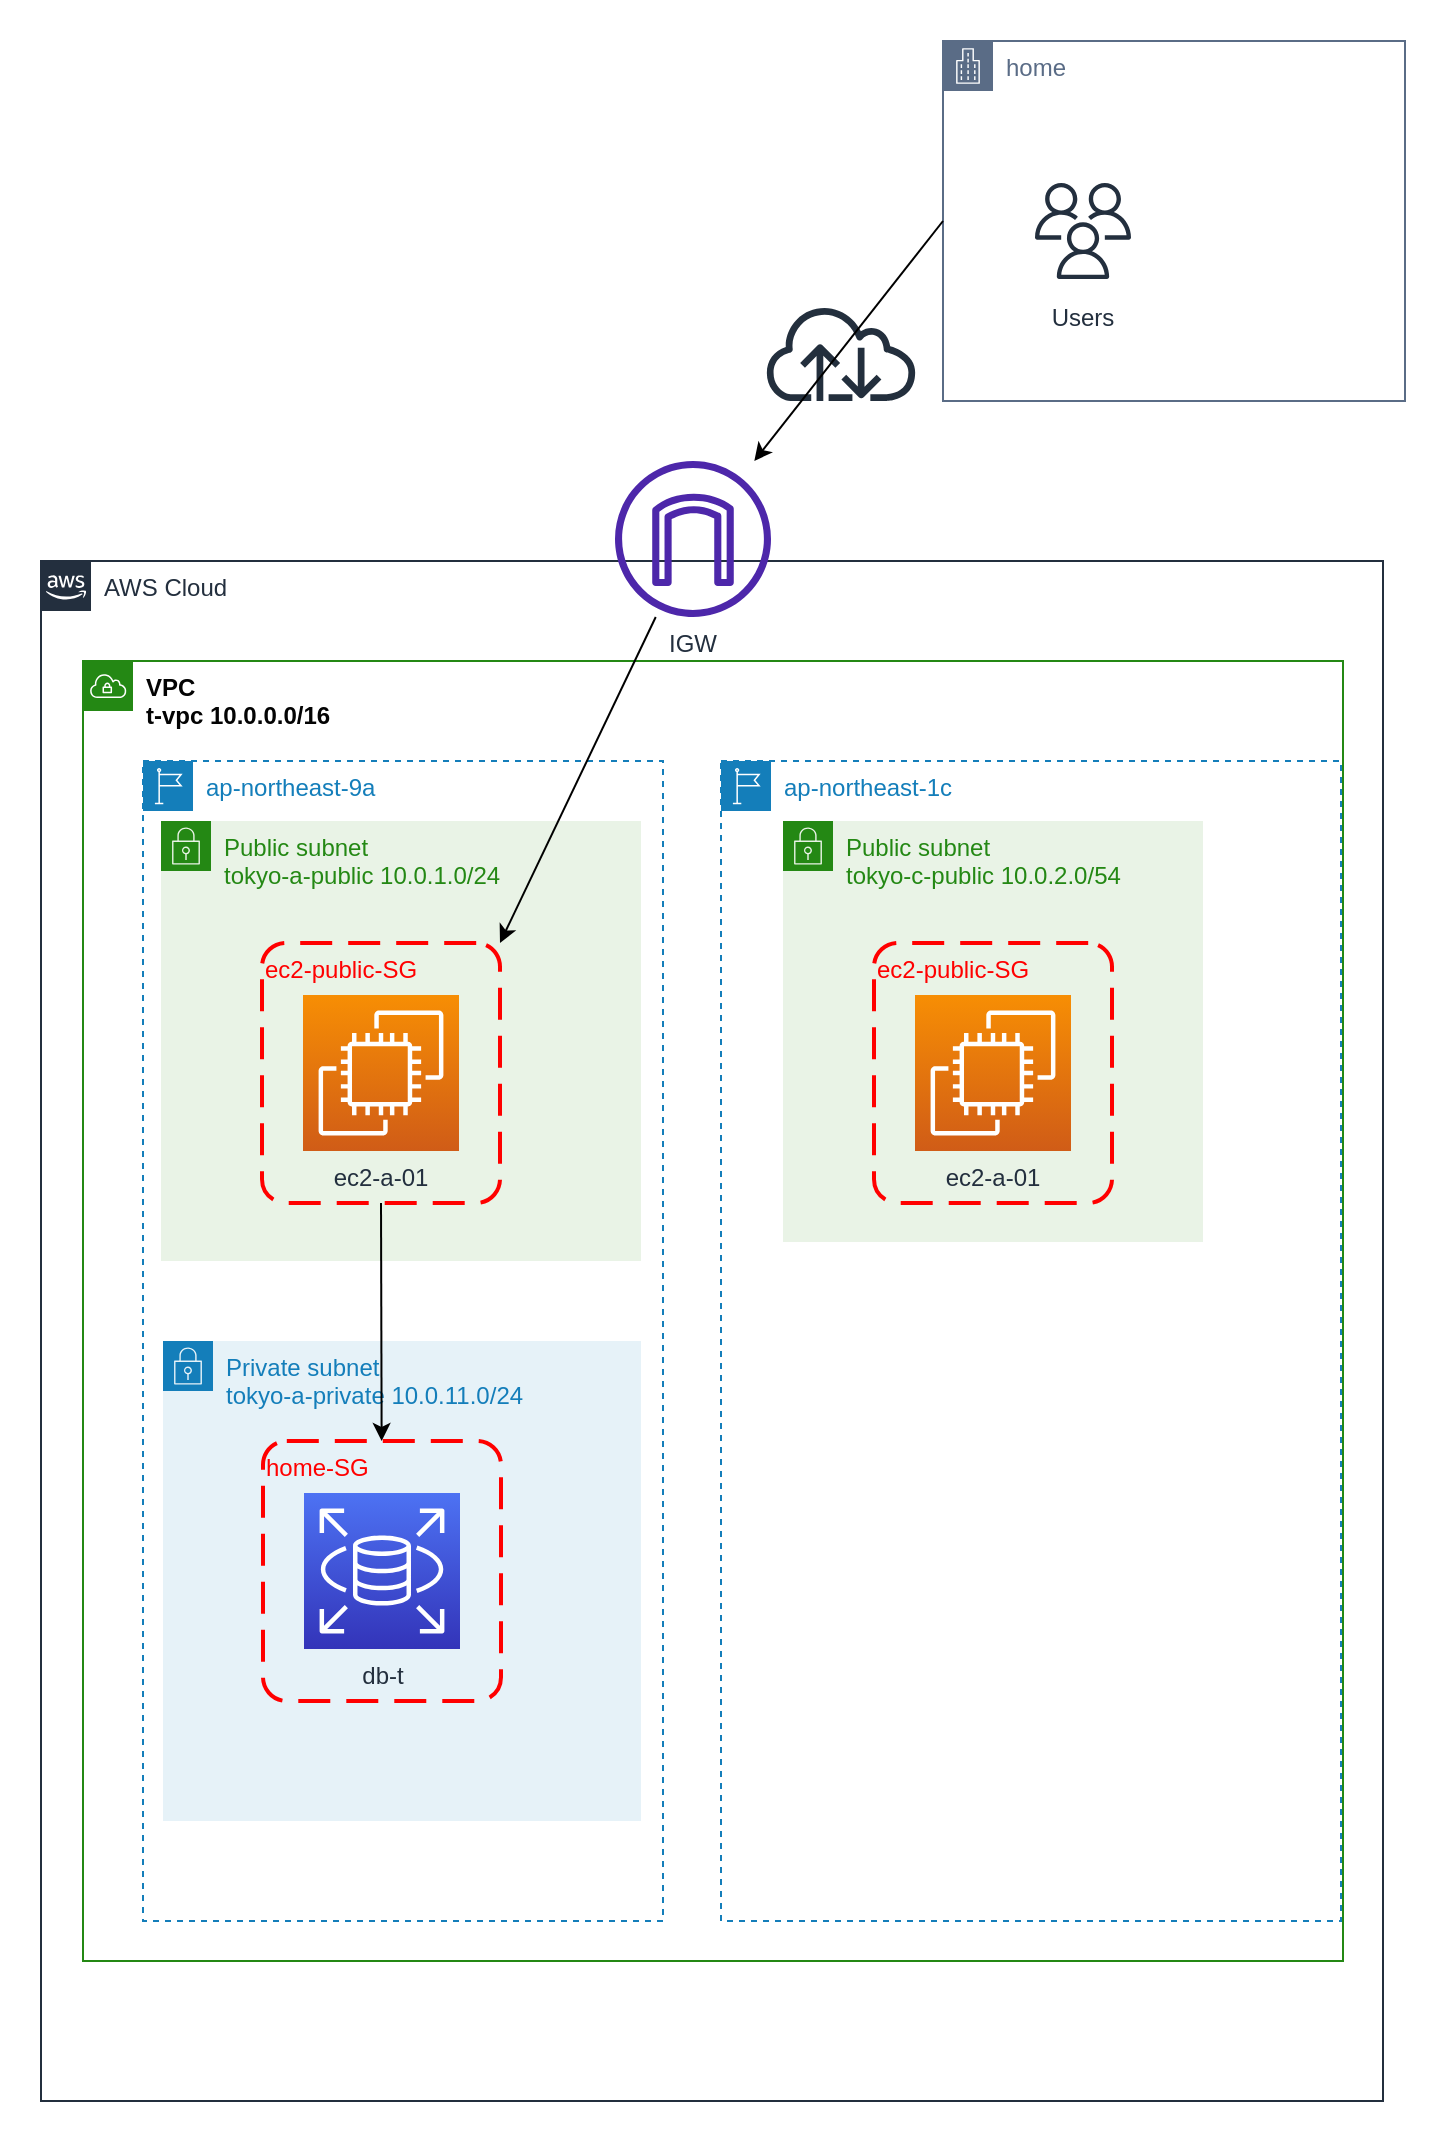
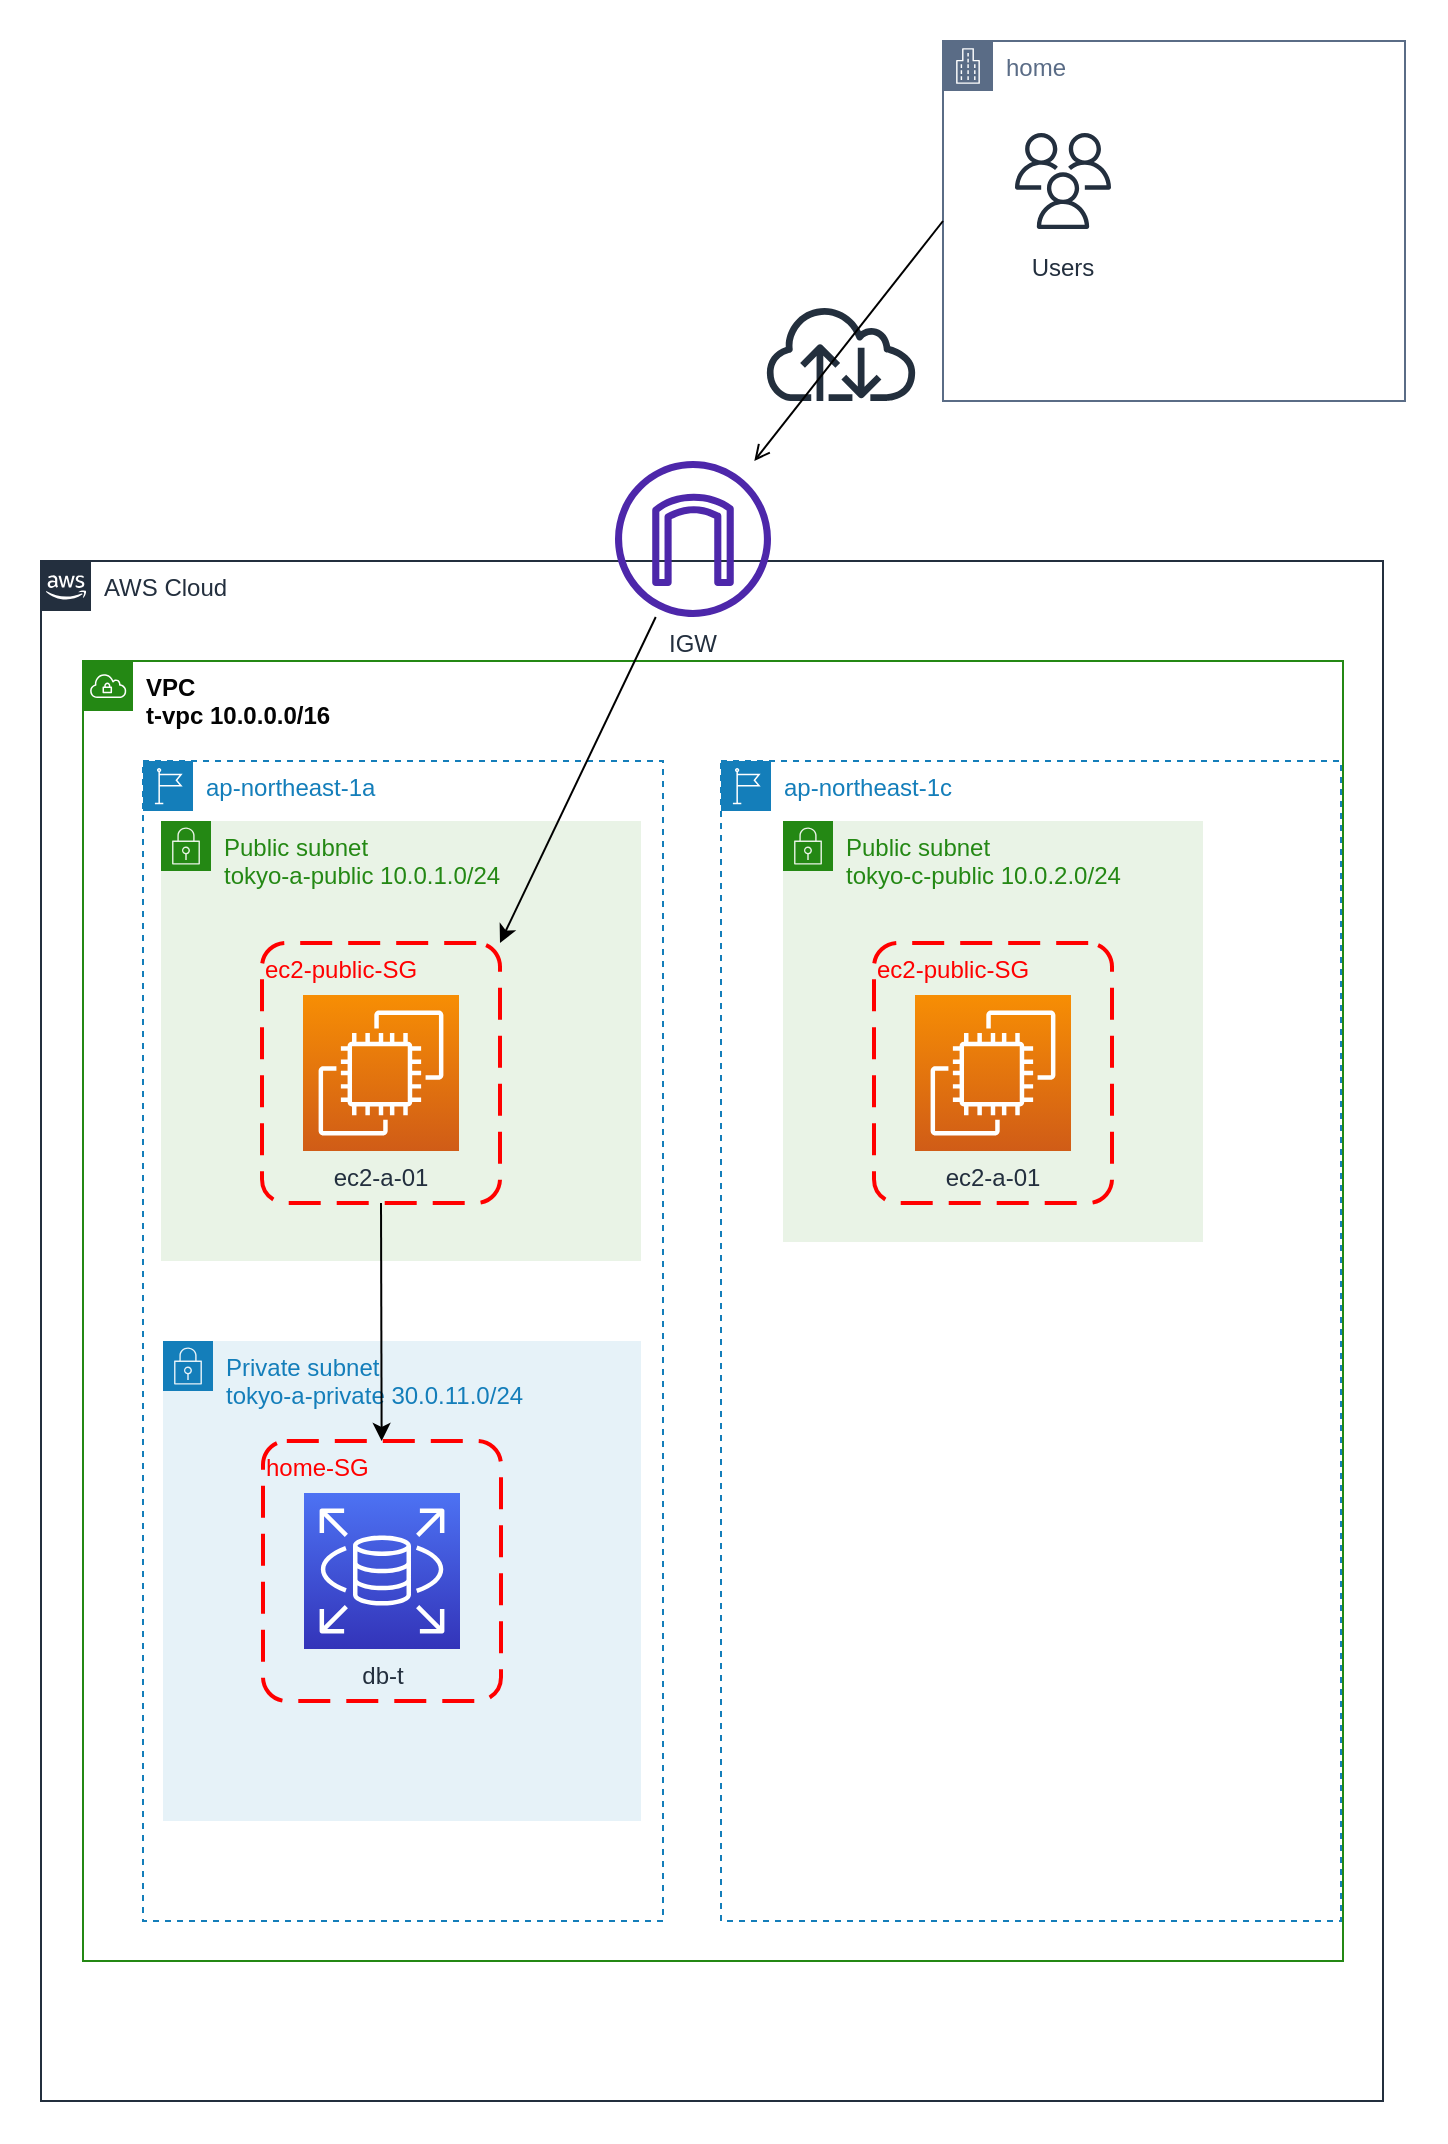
(1083, 231) -> (1063, 181)
(763, 449) -> (761, 452)
(308, 789) -> (308, 789)
(1006, 864) -> (1006, 864)
(403, 1384) -> (403, 1384)
